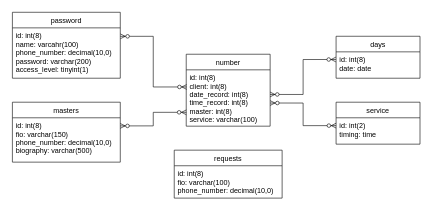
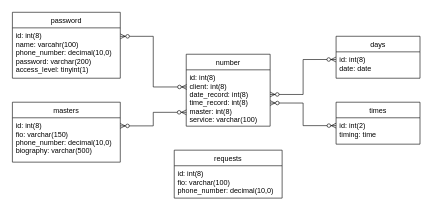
(378, 110) -> (378, 110)
